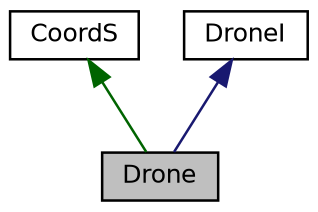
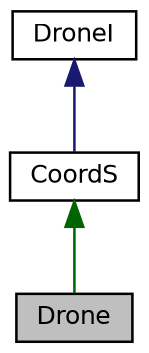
(196, 117) -> (74, 119)
